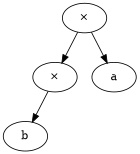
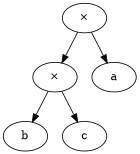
none -> (85, 136)
